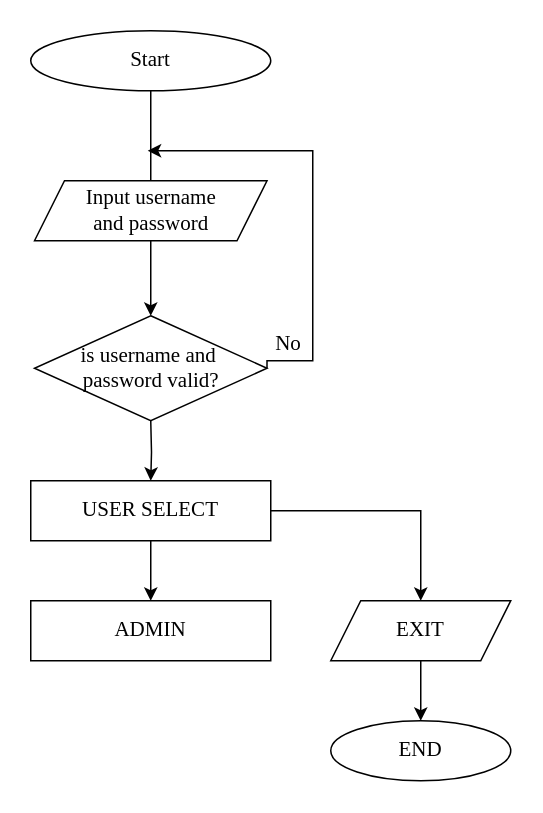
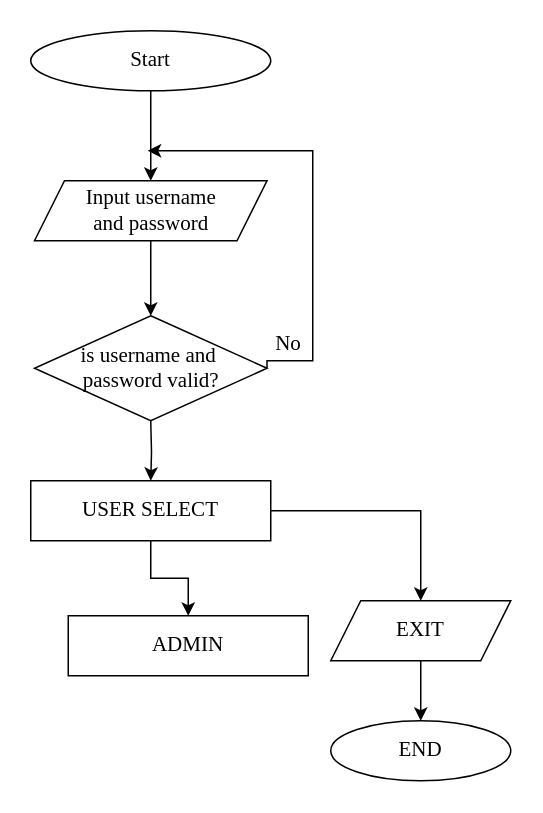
(151, 173) -> (151, 169)
(151, 631) -> (188, 646)
